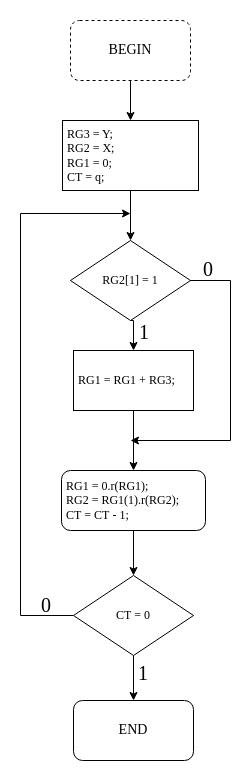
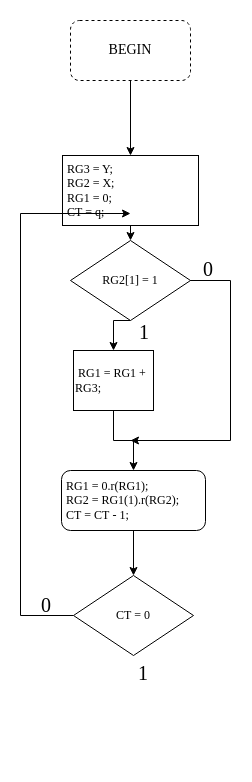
(131, 156) -> (131, 191)
(134, 381) -> (114, 381)
(134, 675) -> none
(134, 731) -> none
